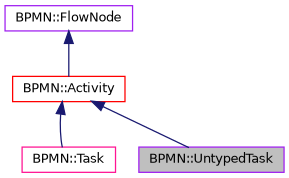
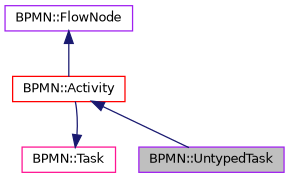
(60, 131) -> (77, 118)
